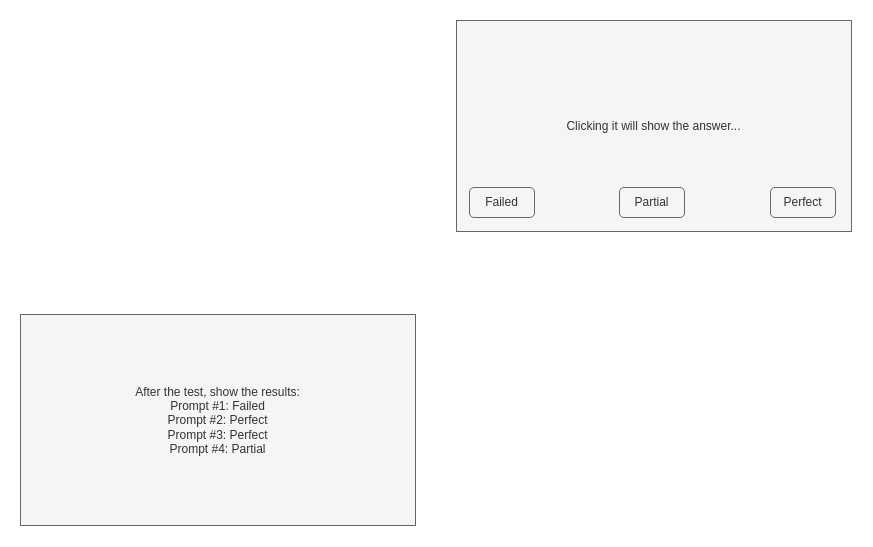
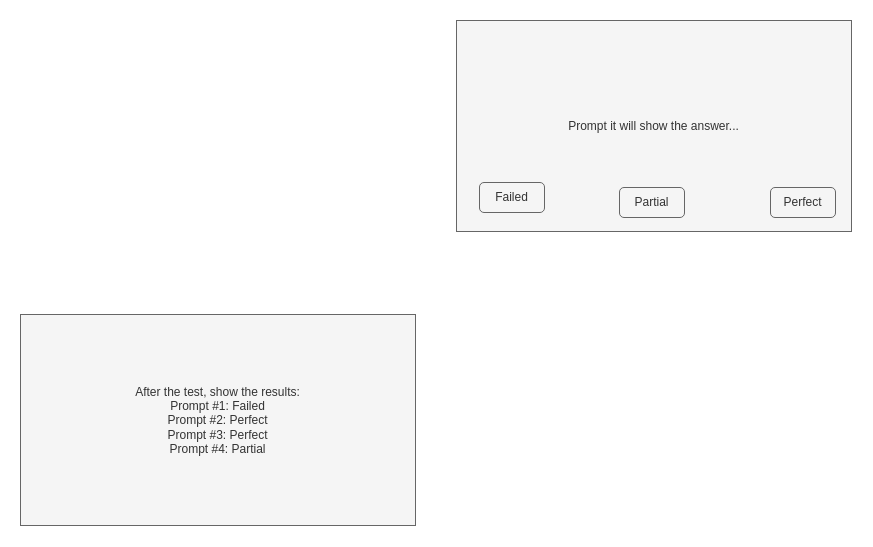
(654, 127) -> (654, 127)
(502, 203) -> (512, 198)
